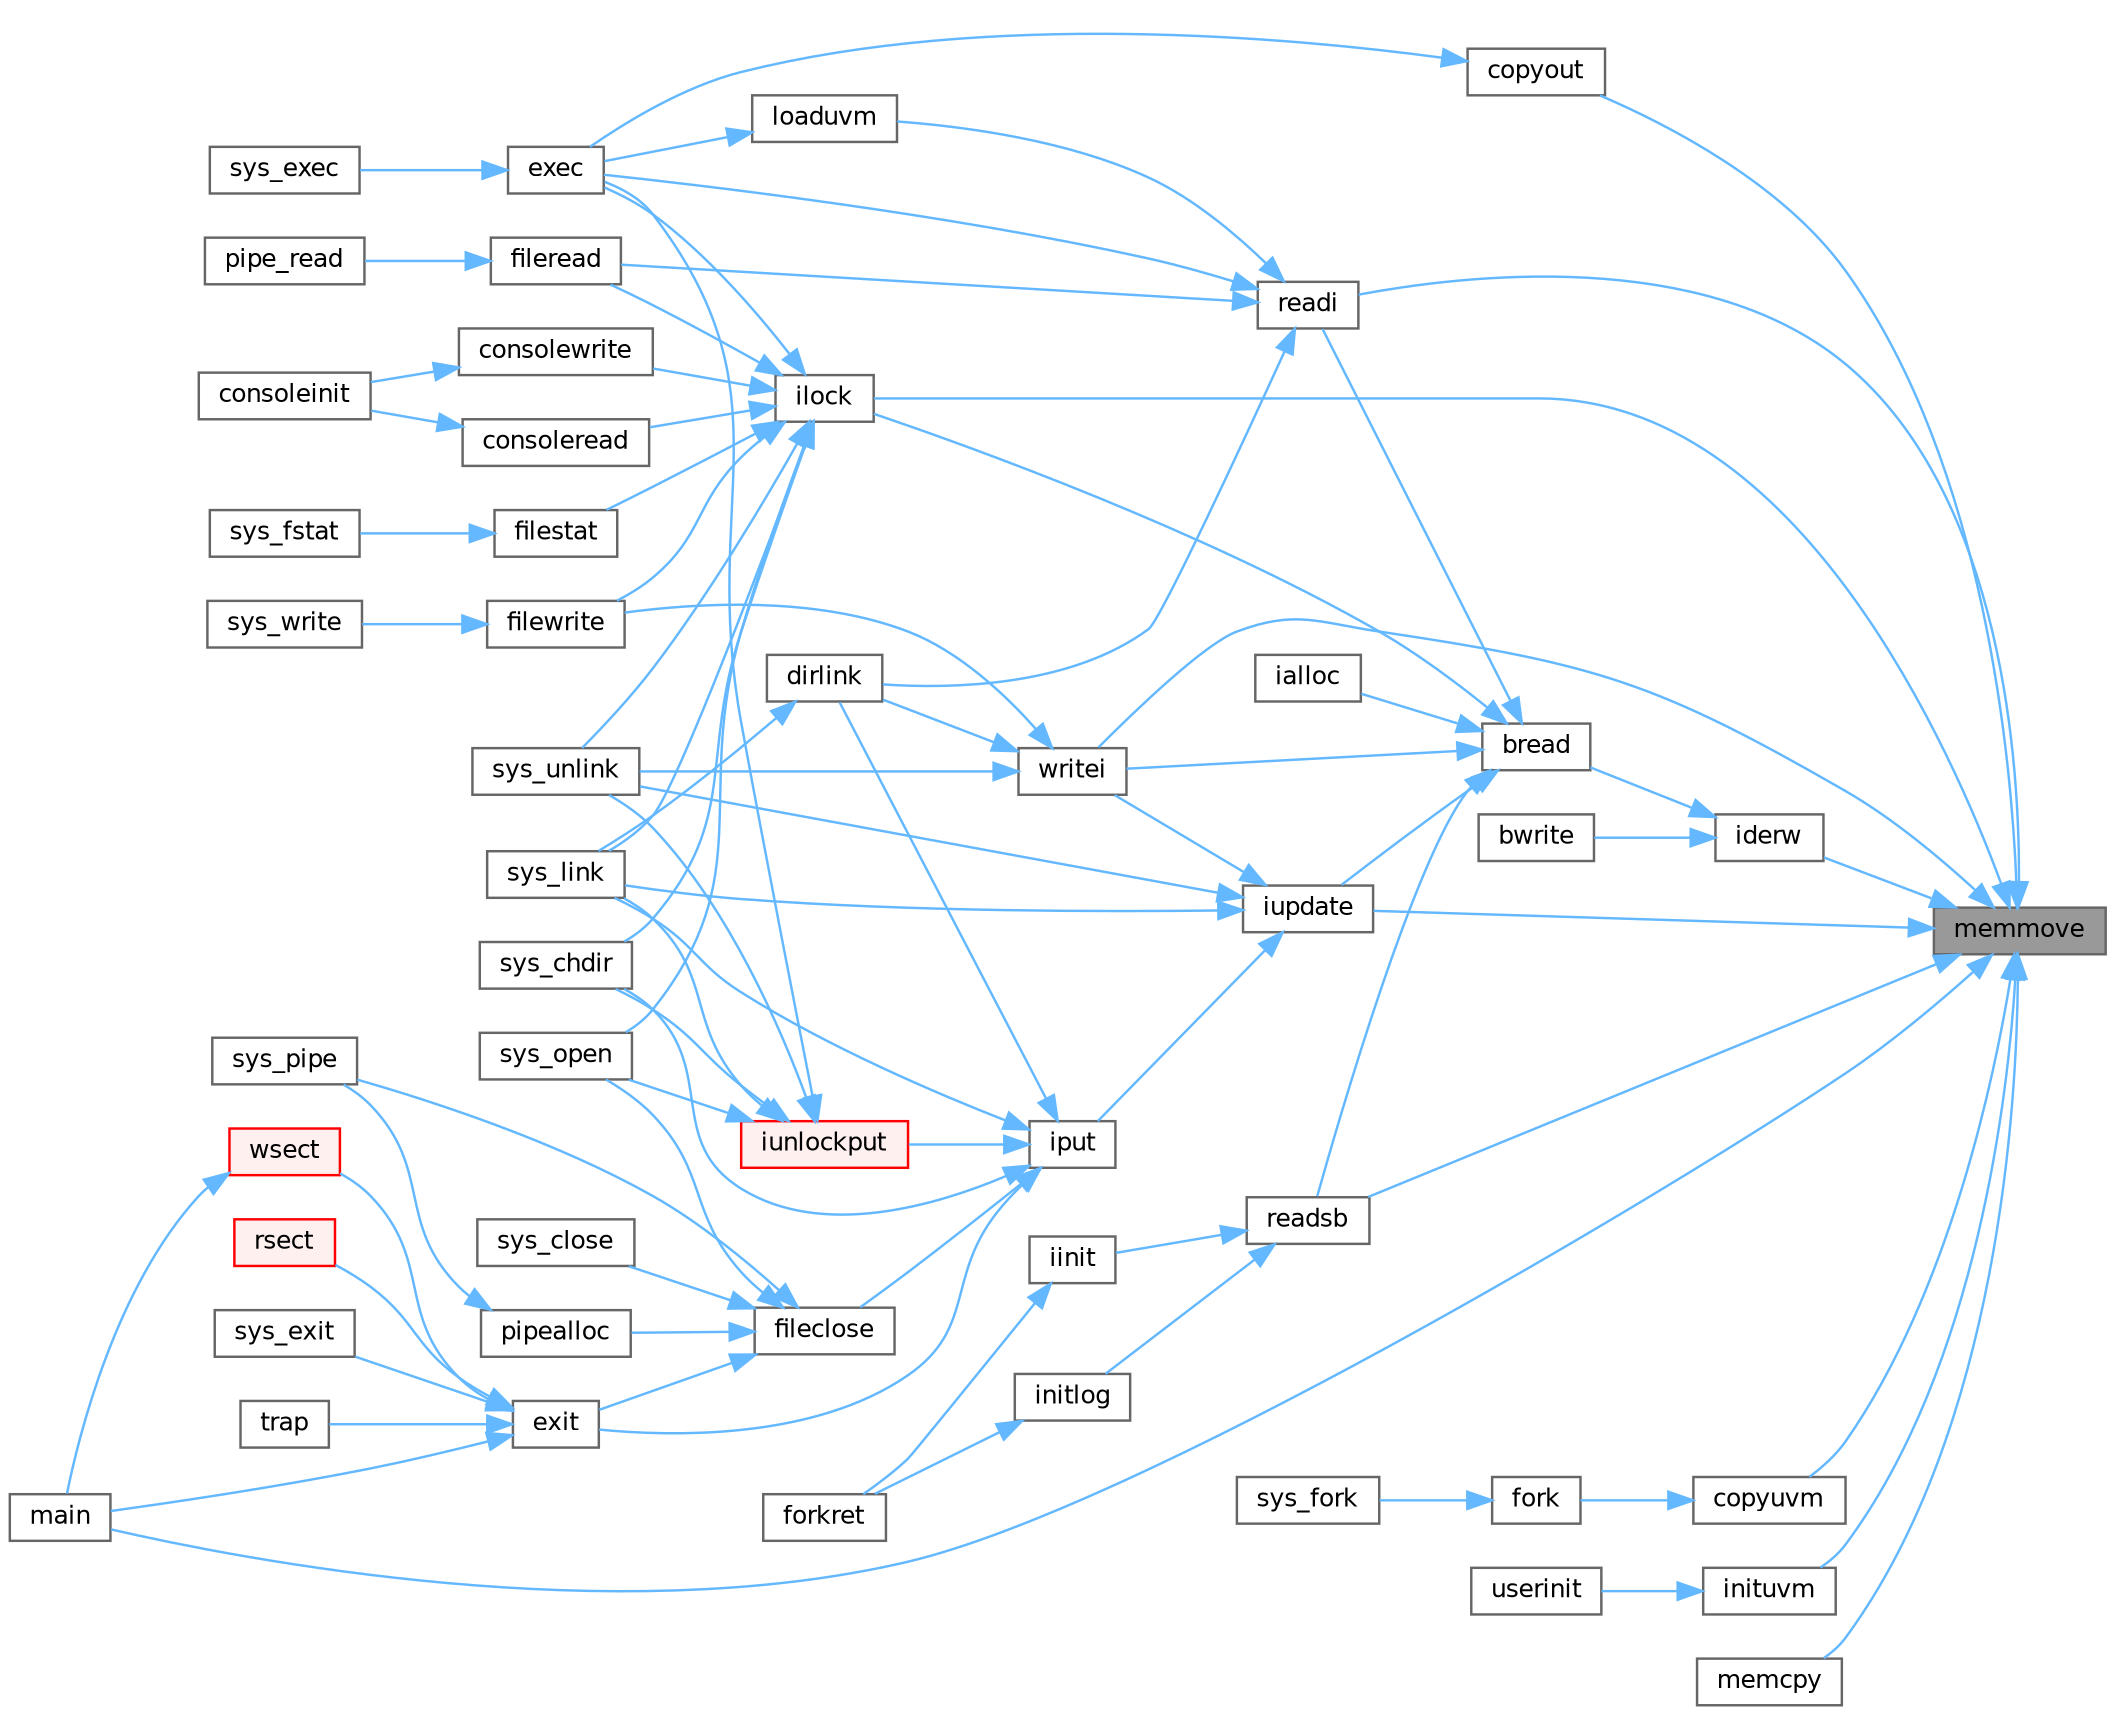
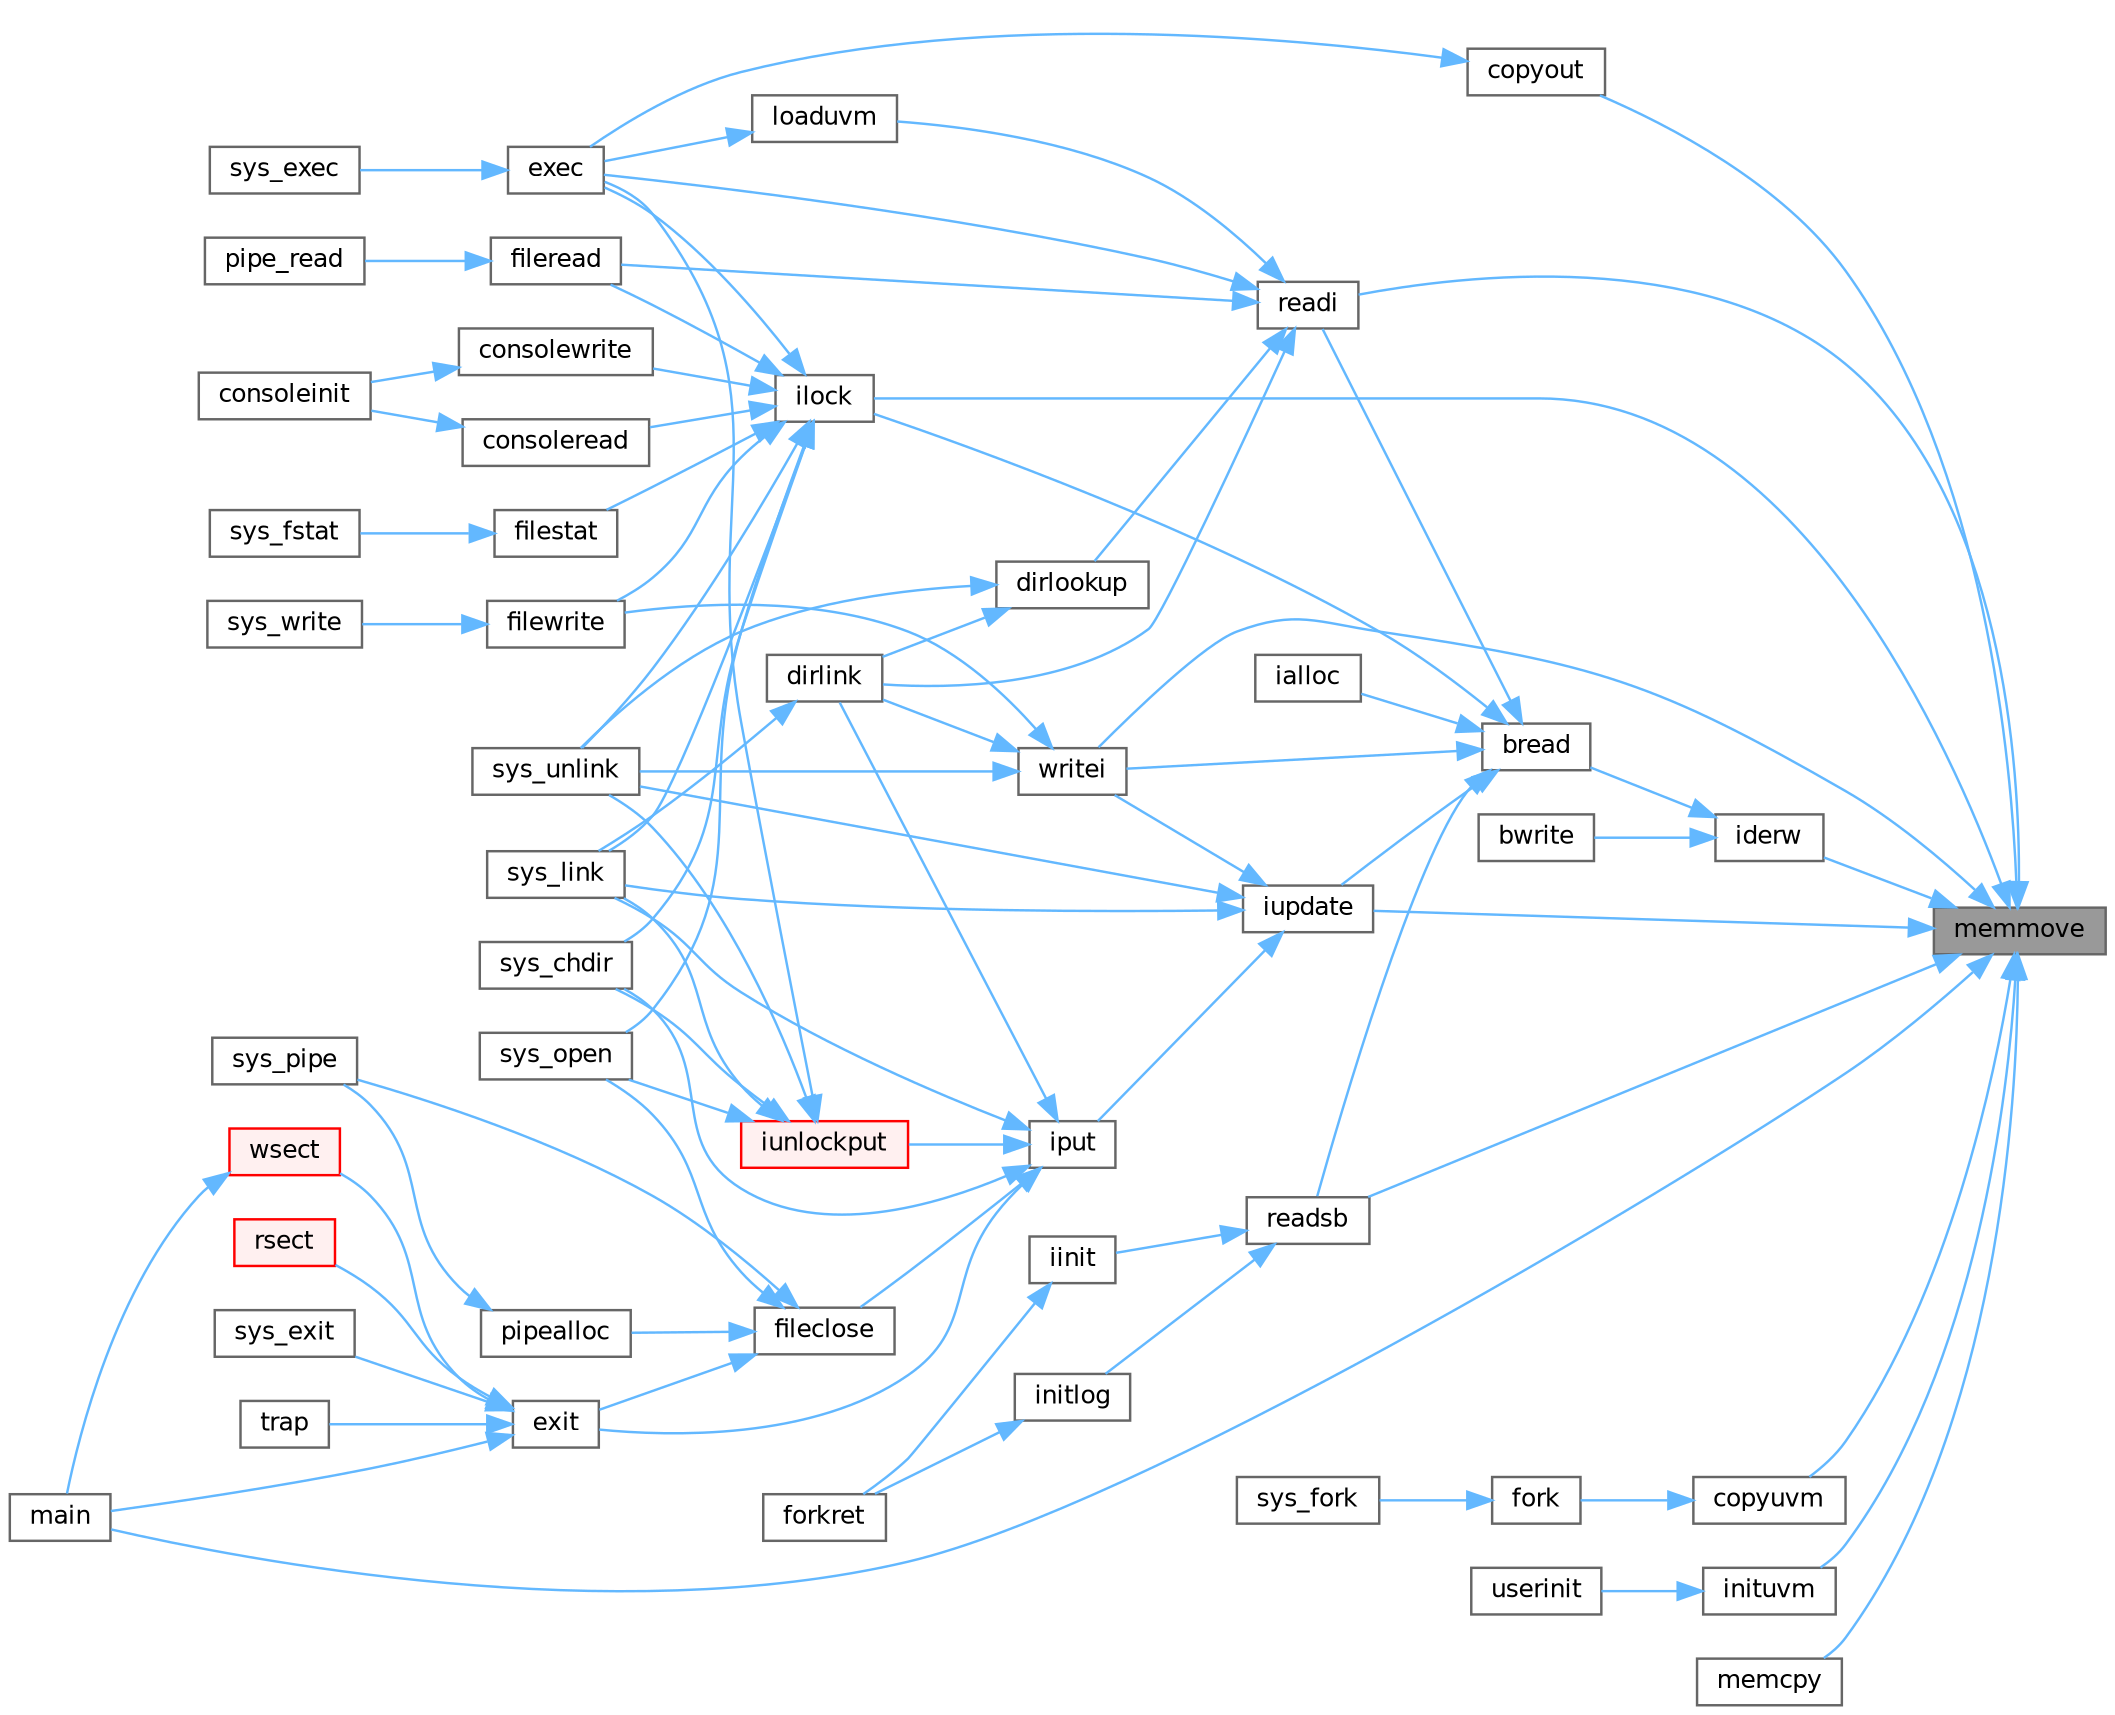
none -> (1072, 585)
(556, 1243) -> none
